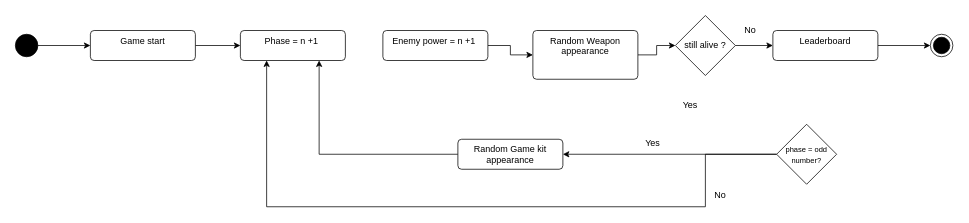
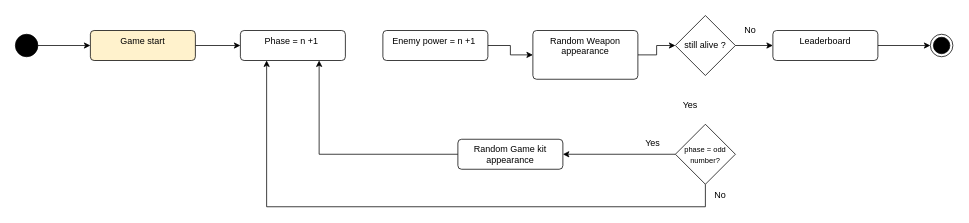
(143, 45) -> (143, 45)
(807, 154) -> (705, 154)
